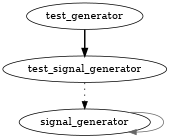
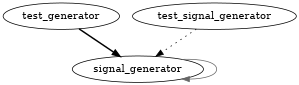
(85, 39) -> (96, 41)
